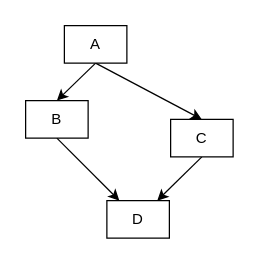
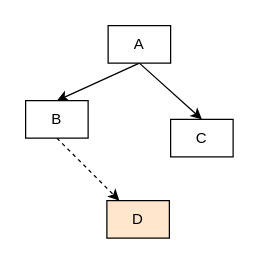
(96, 44) -> (139, 44)
(85, 167) -> (85, 167)
(182, 176) -> none
(138, 219) -> (138, 219)
